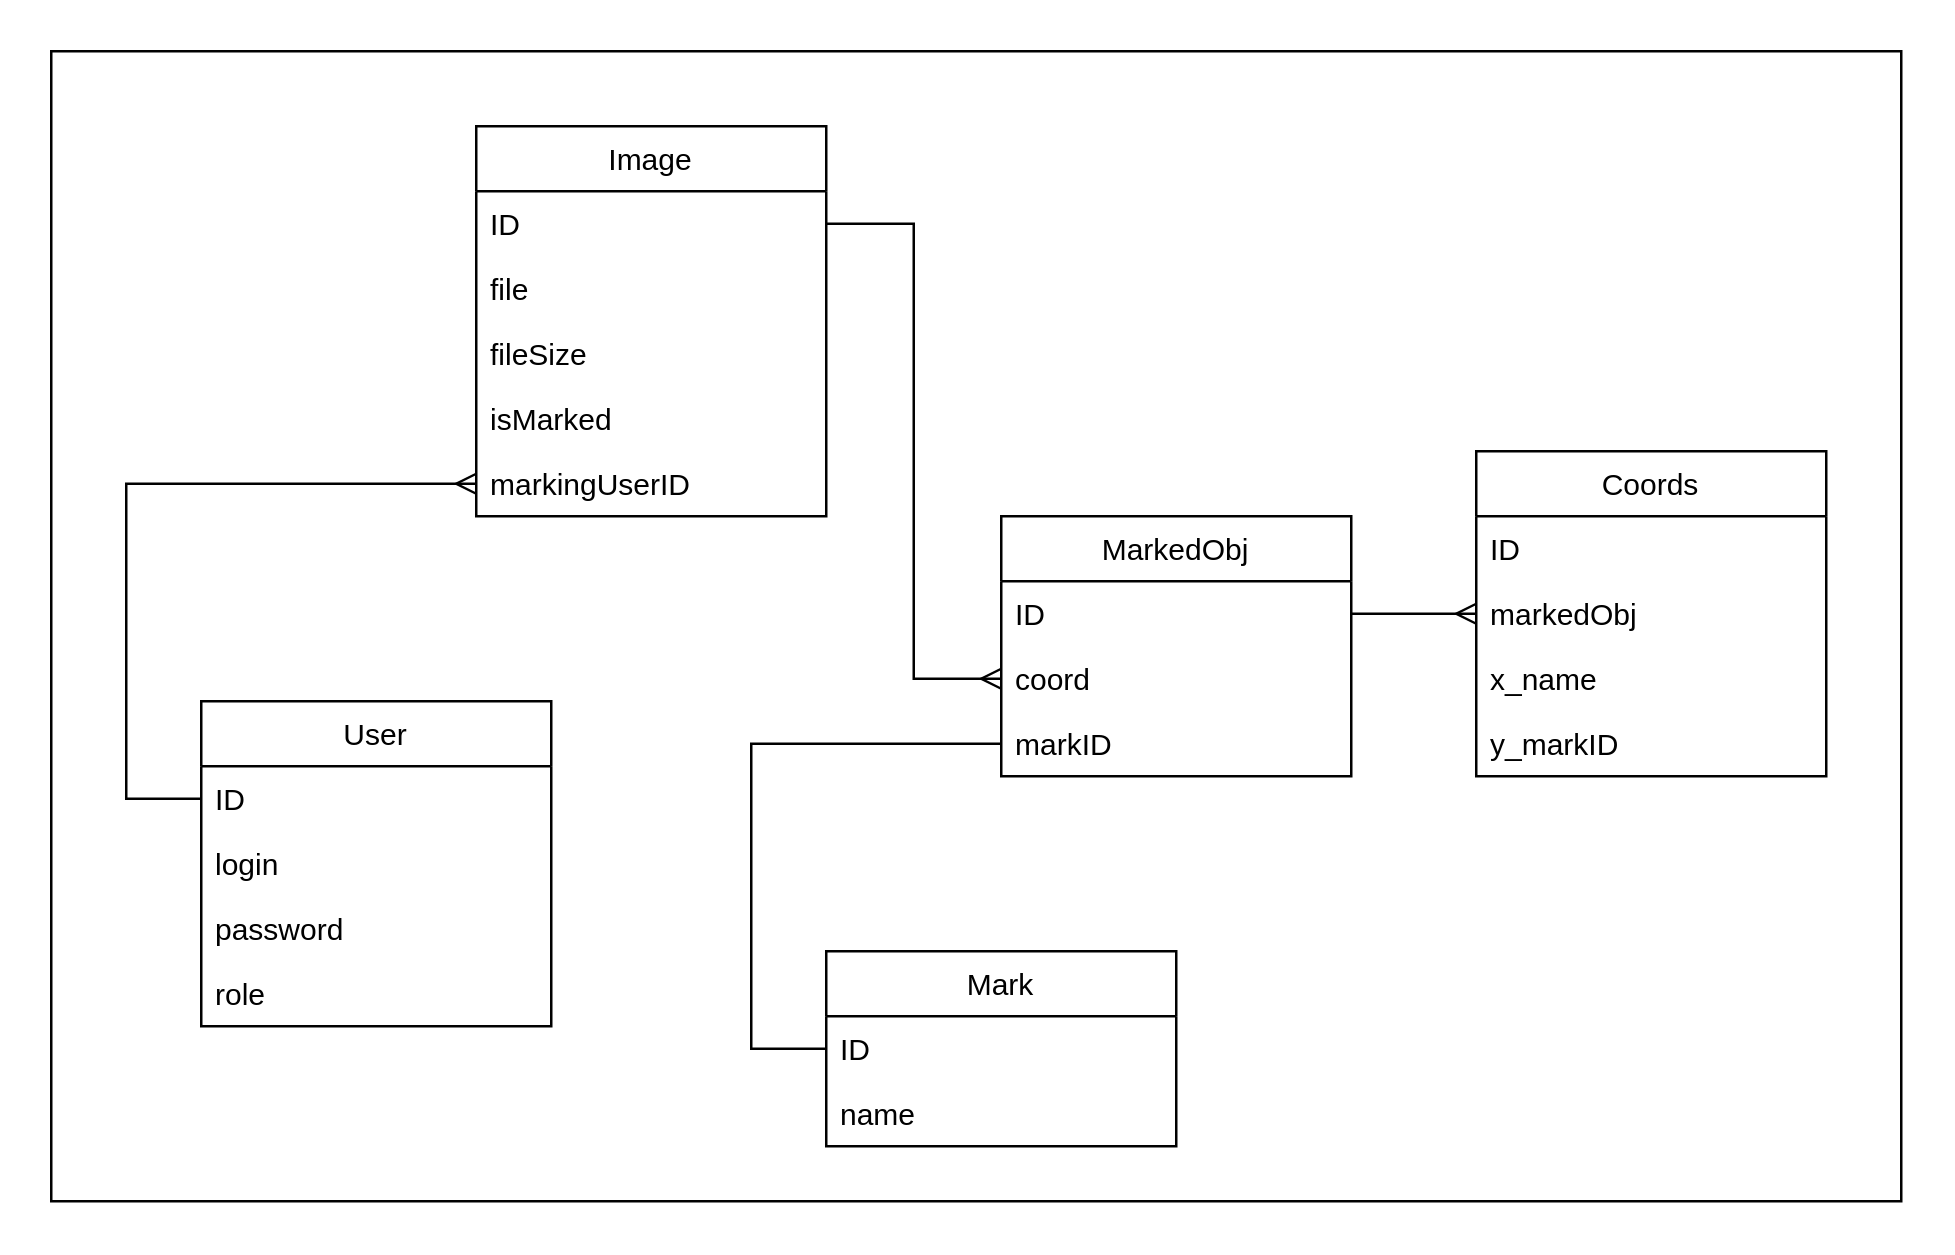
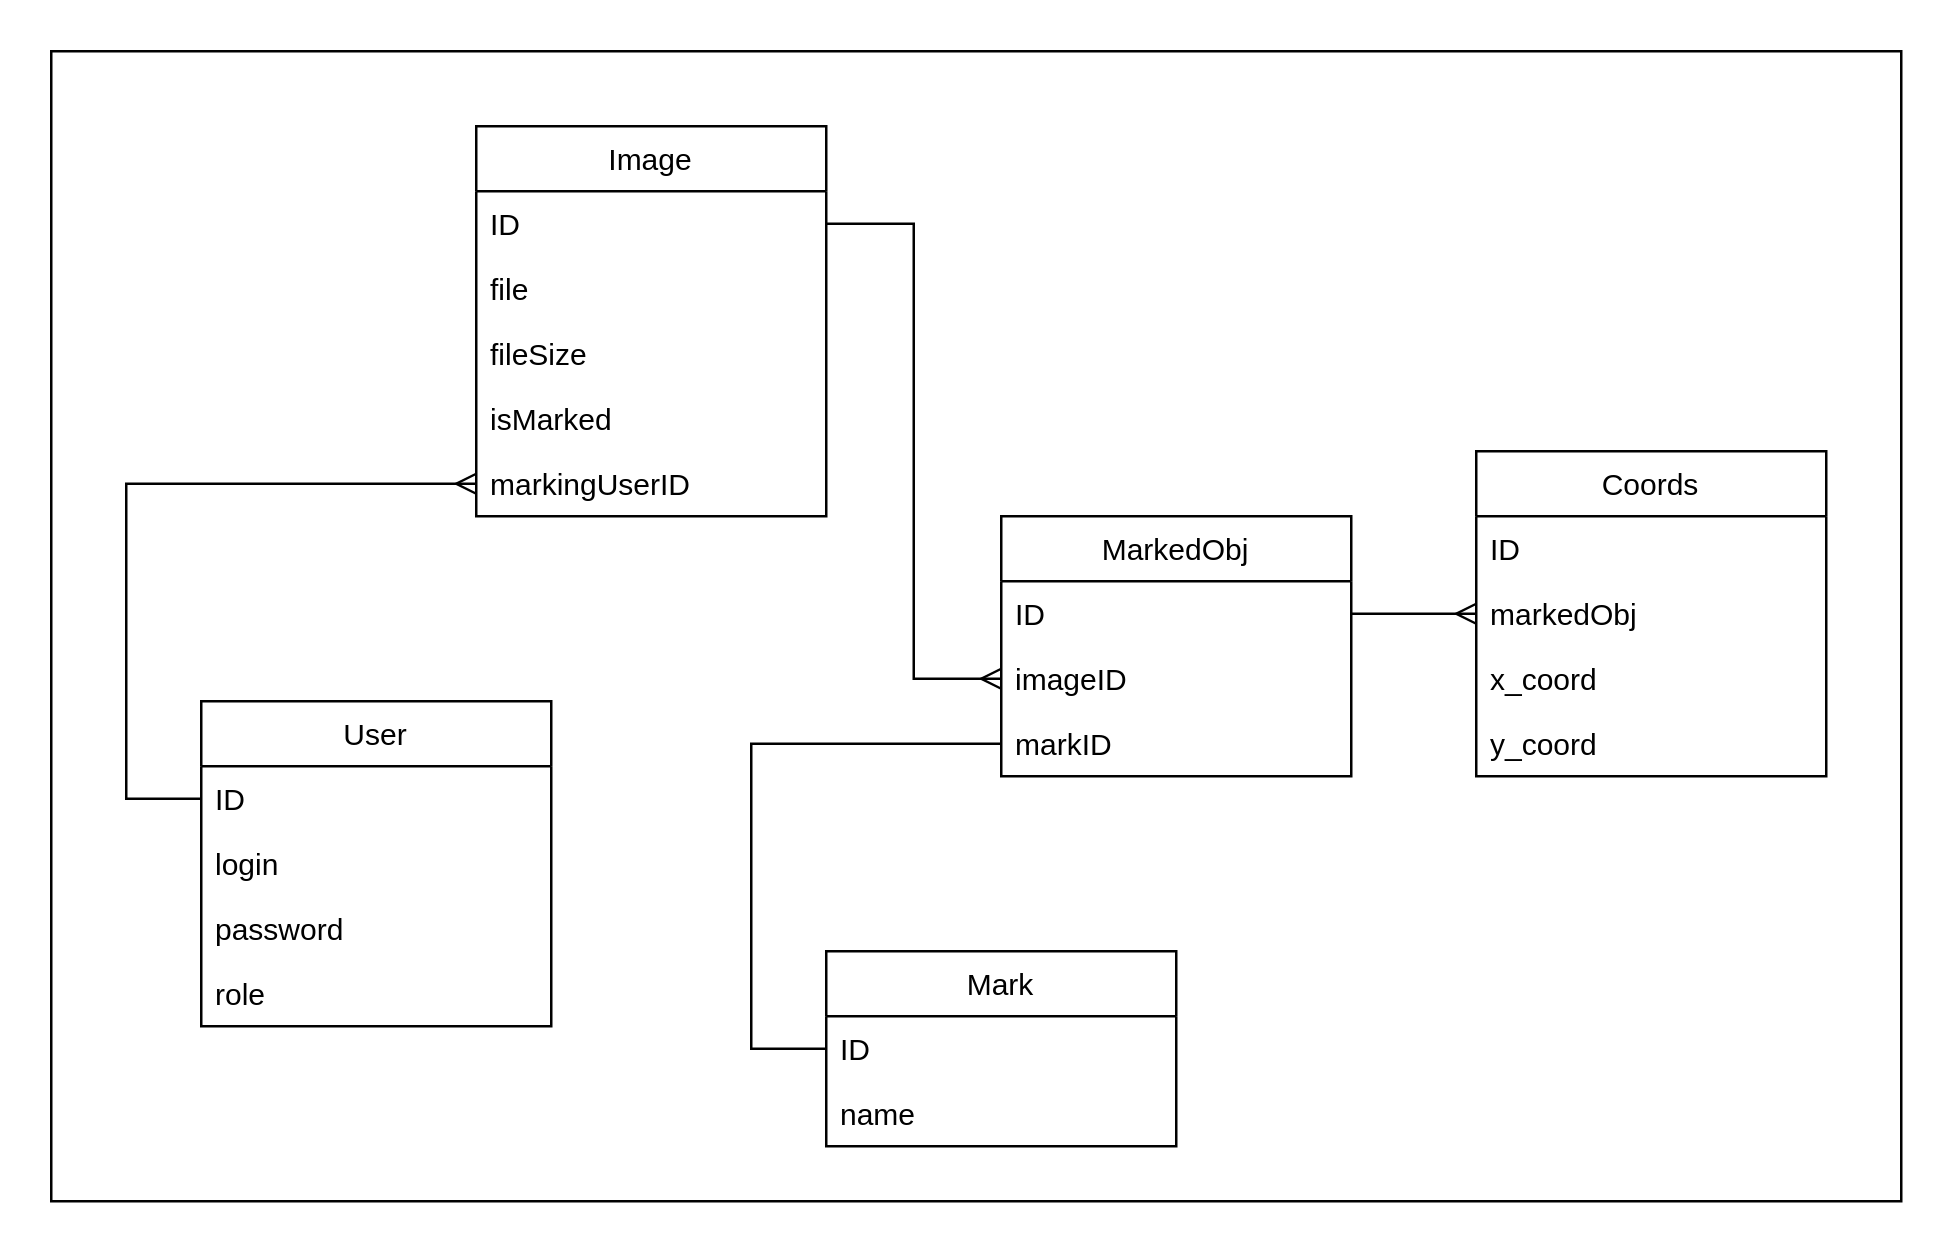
(1057, 680) -> (1070, 680)
(1540, 680) -> (1549, 680)
(1557, 745) -> (1549, 745)
